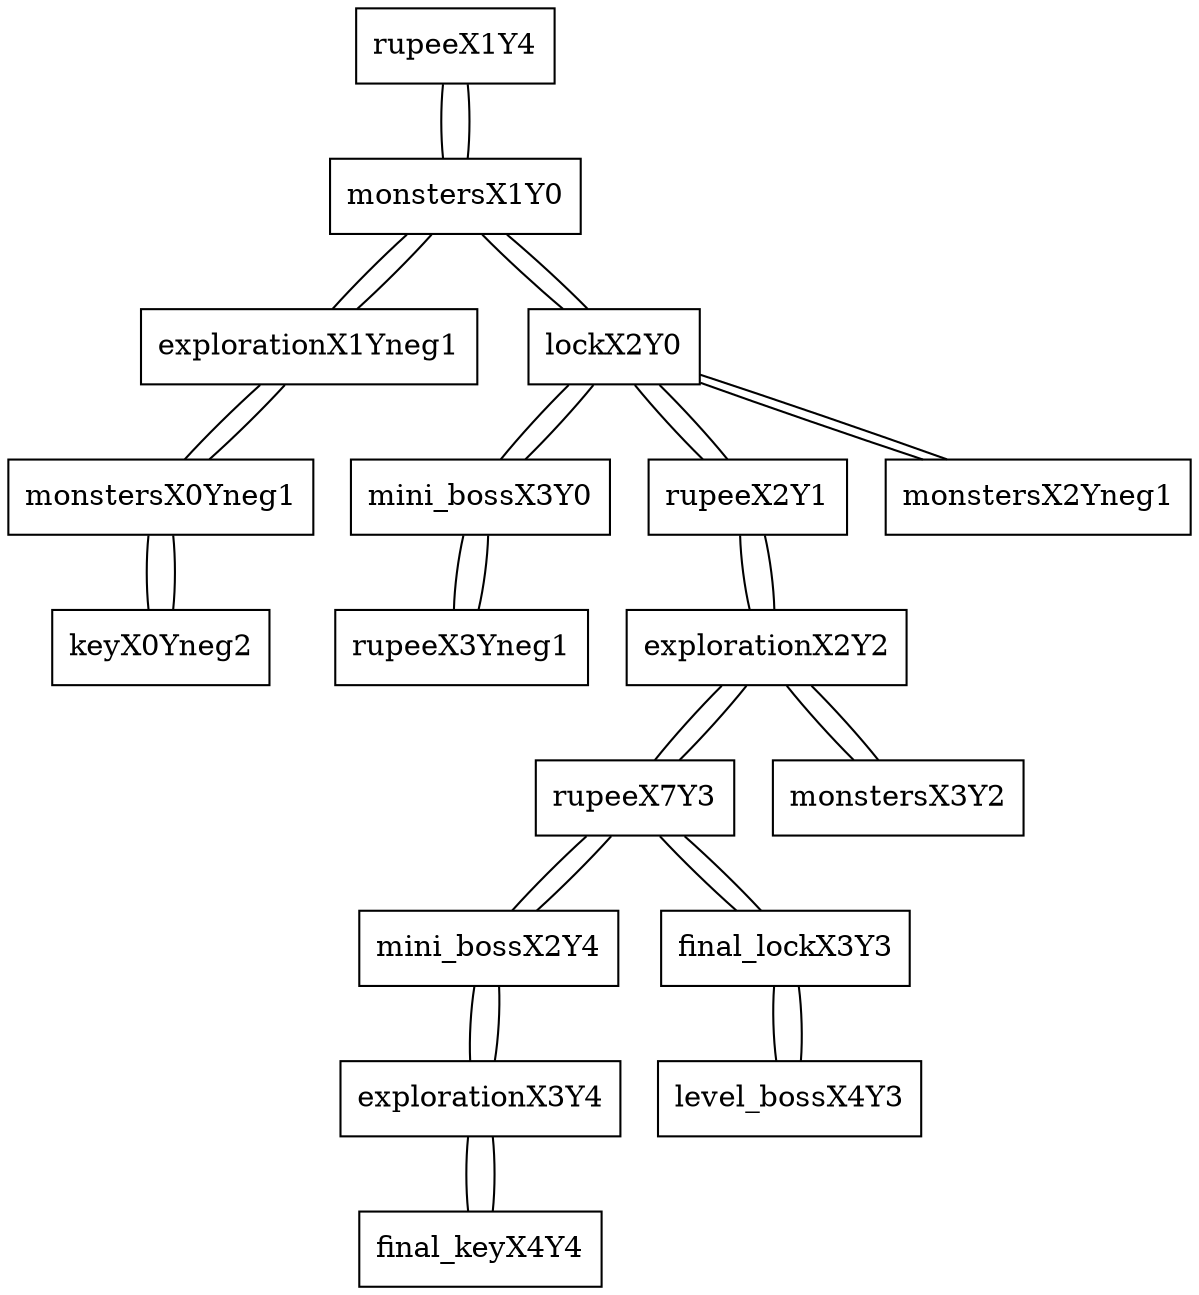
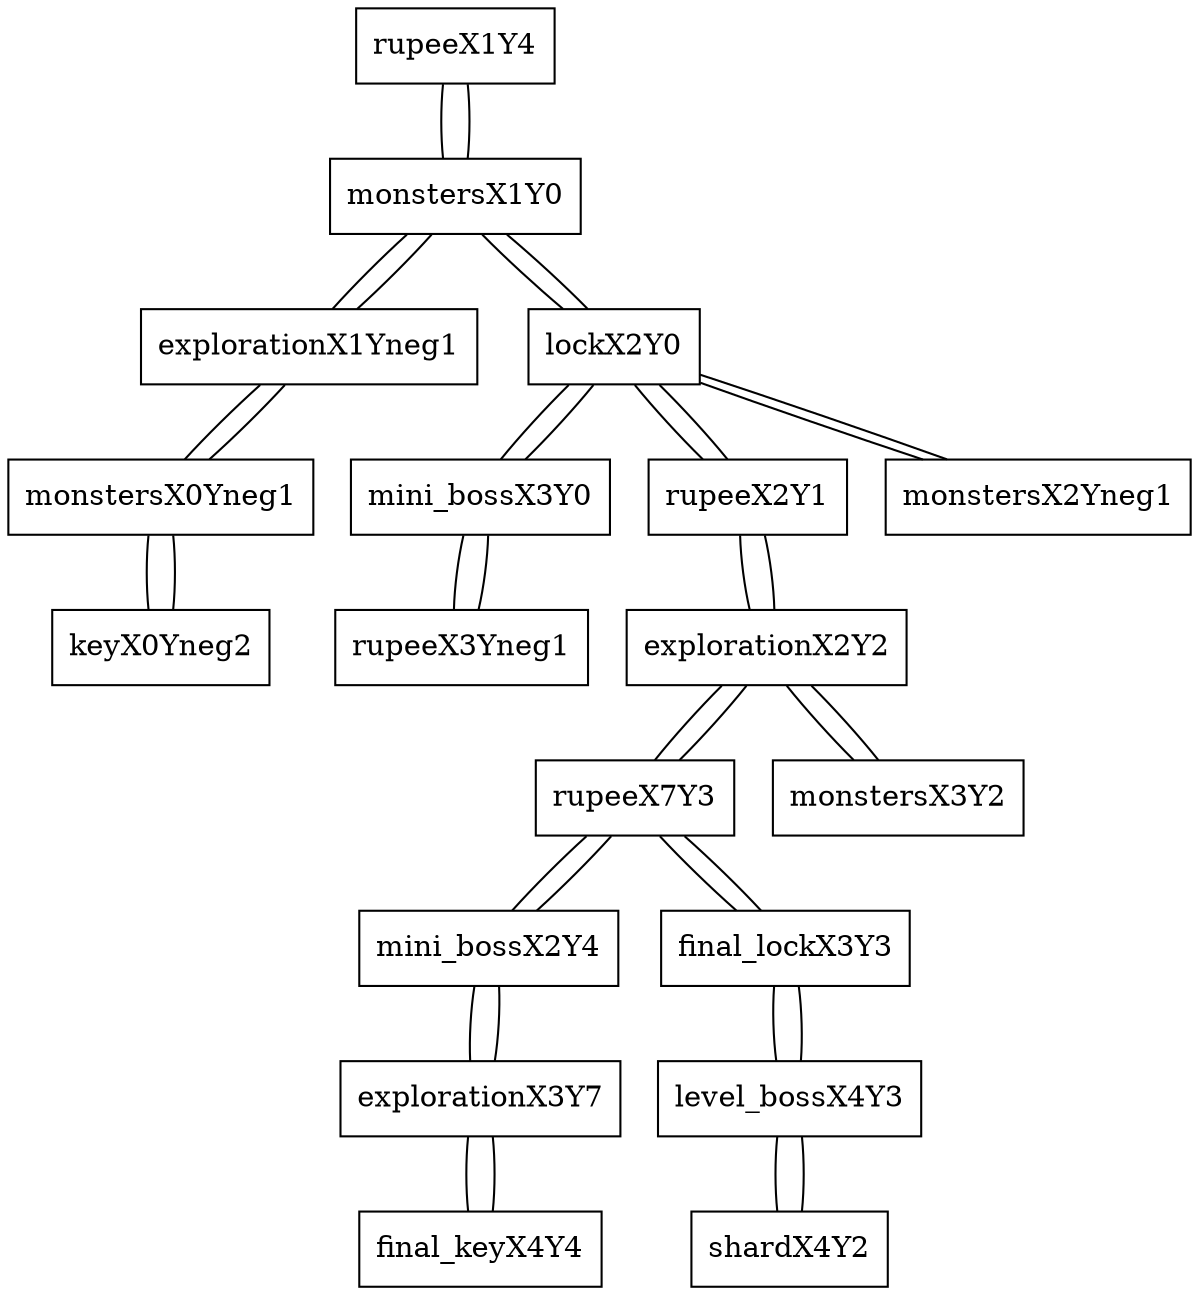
(480, 1099) -> (480, 1099)
none -> (790, 1249)
